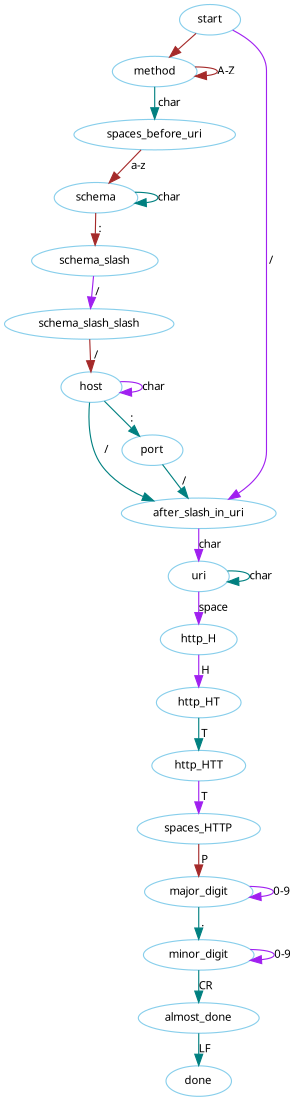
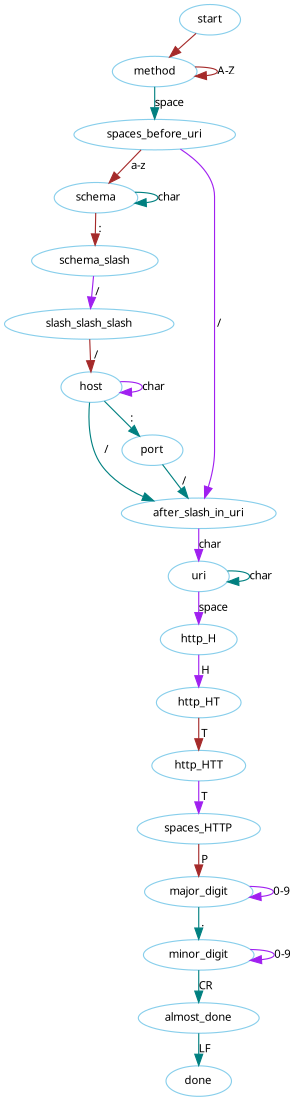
(170, 103) -> (170, 103)
(266, 259) -> (215, 312)
(89, 324) -> (89, 324)
(199, 728) -> (199, 728)
